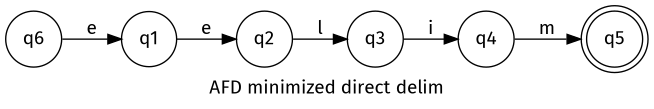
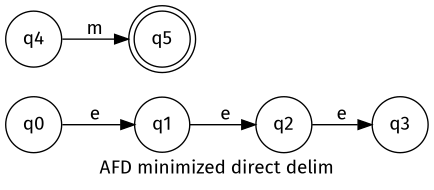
(320, 29) -> (342, 115)
(34, 39) -> (34, 125)
(424, 39) -> none
